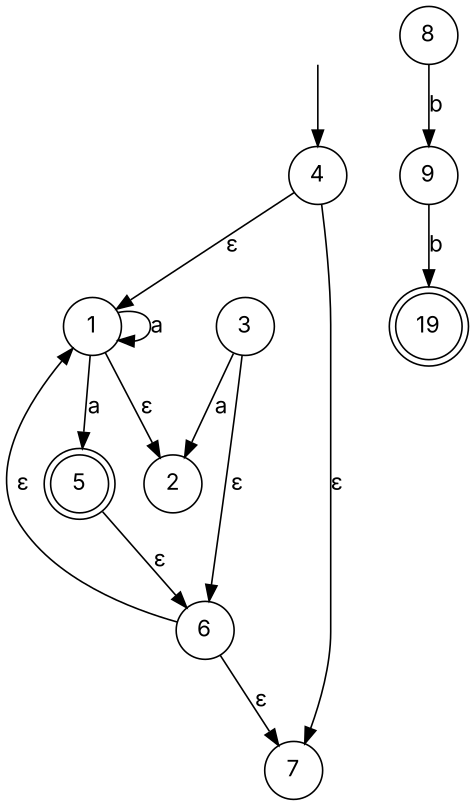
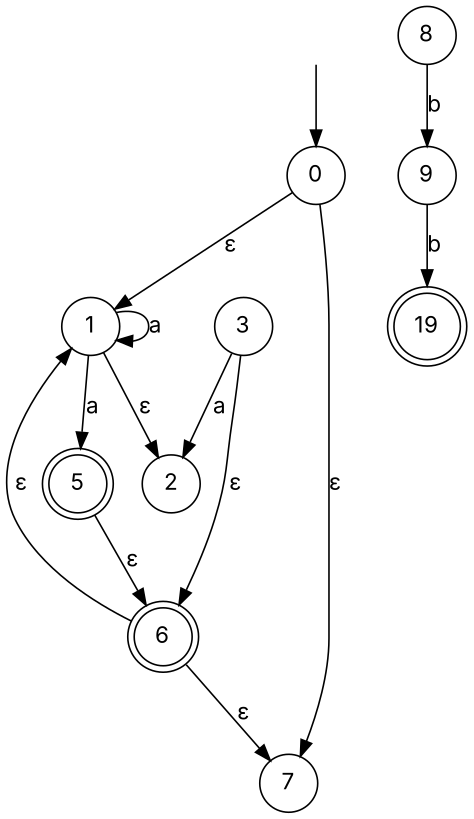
(318, 175) -> (316, 175)
(205, 630) -> (163, 637)
